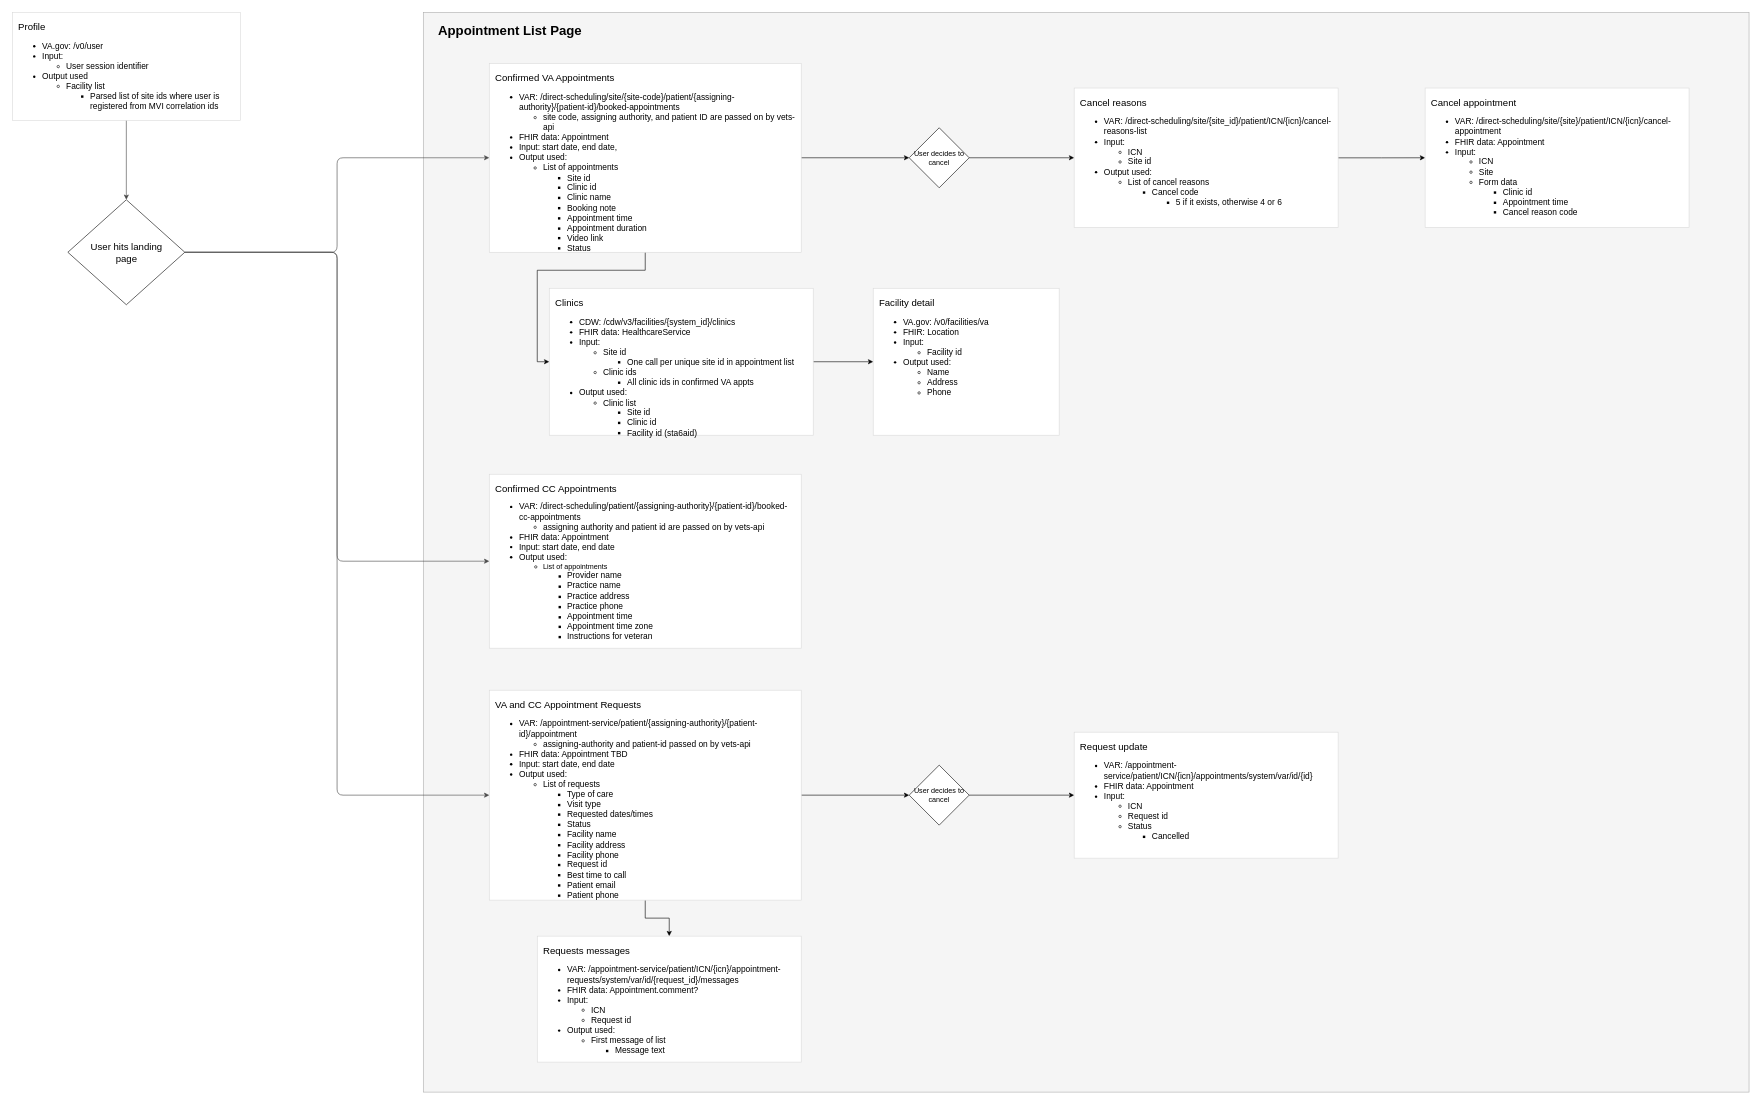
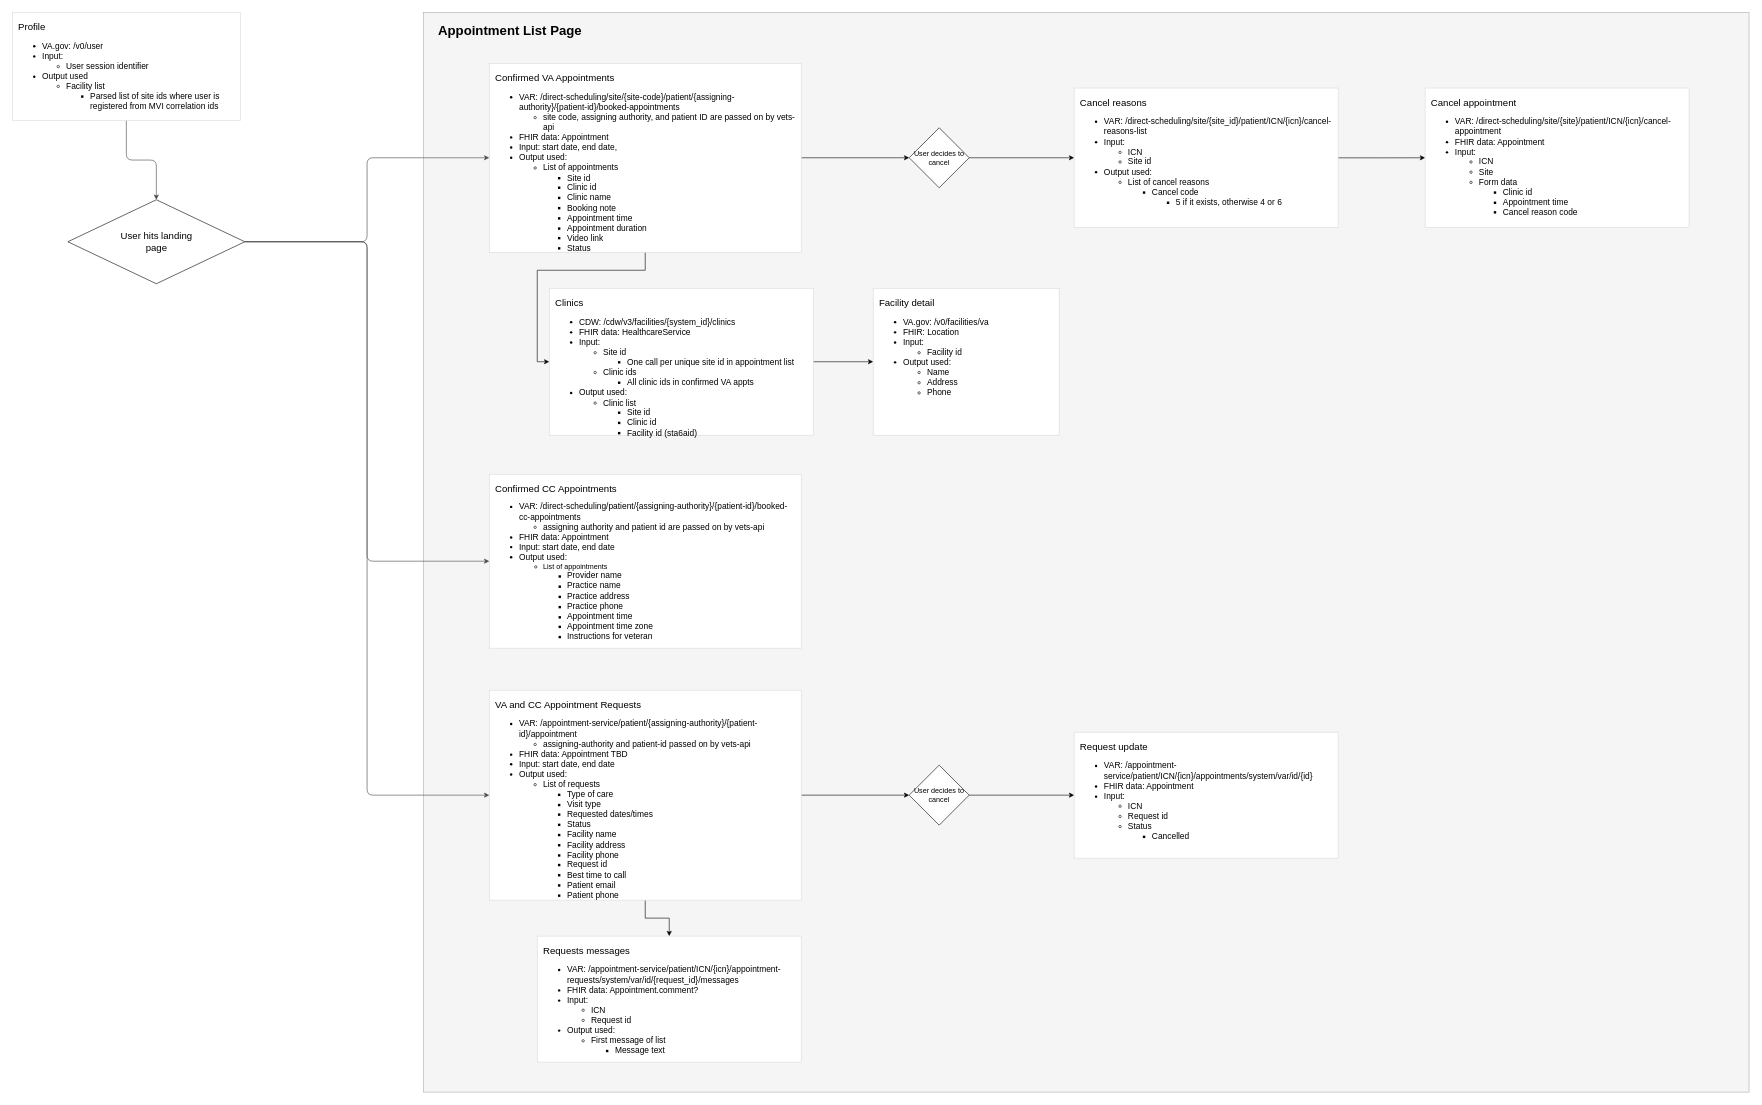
(126, 252) -> (156, 242)
